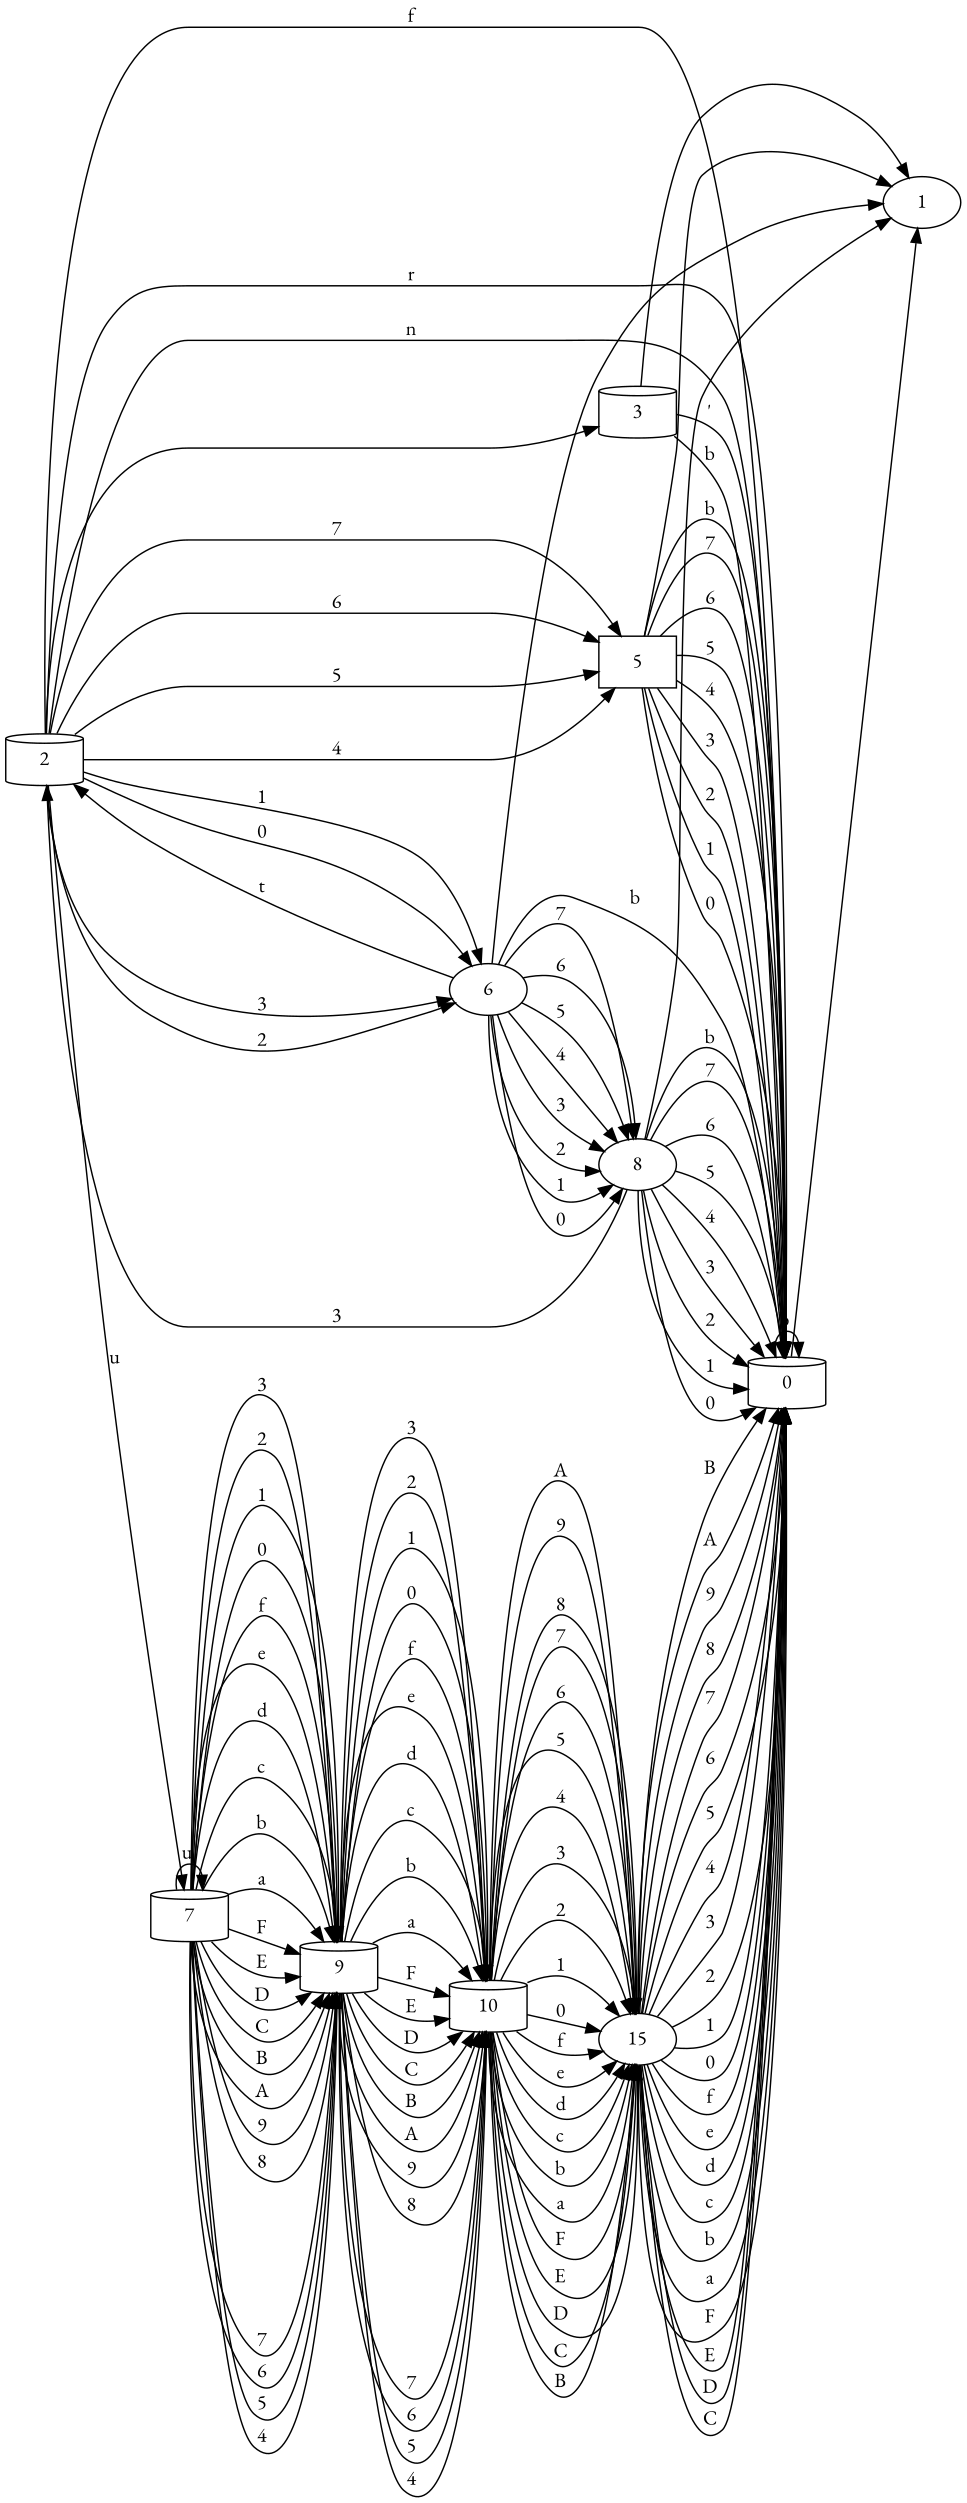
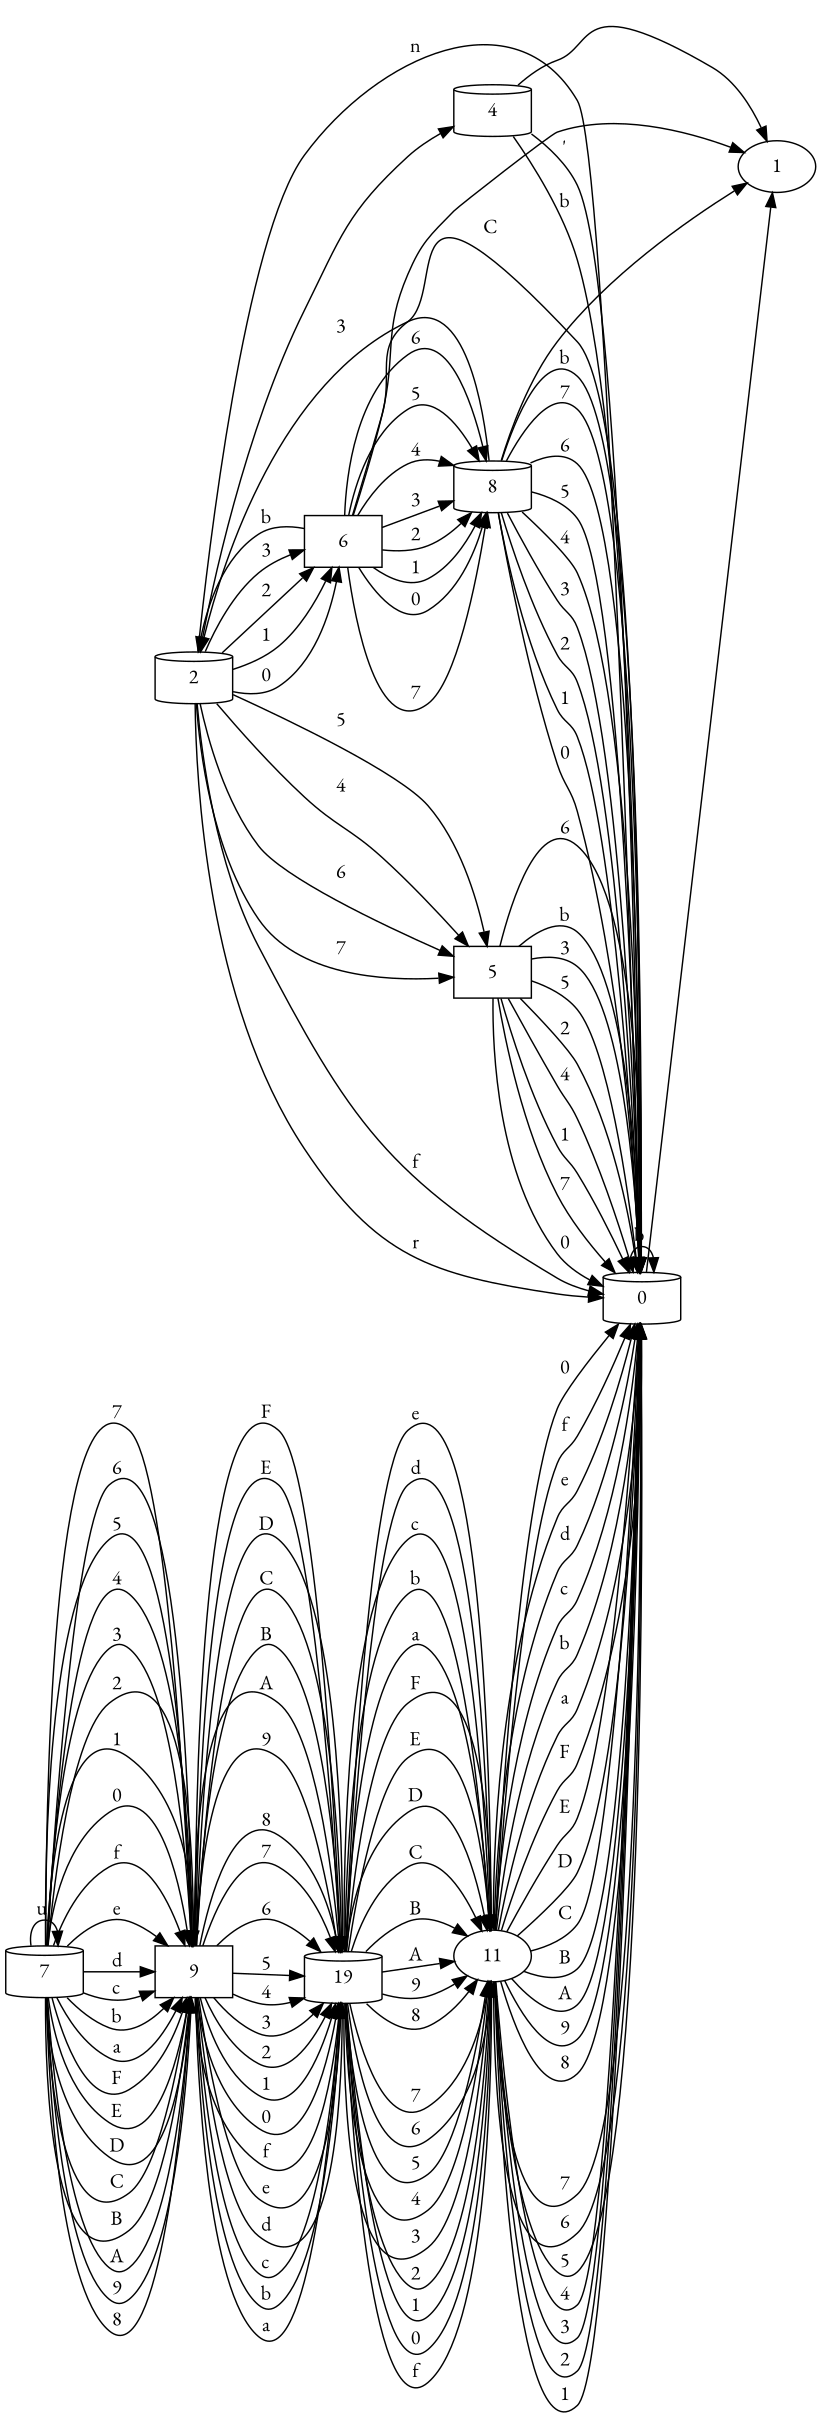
(682, 313) -> none
(638, 412) -> (493, 111)
(264, 887) -> (269, 518)
(638, 898) -> (493, 228)
(488, 989) -> (343, 541)
(638, 1165) -> (493, 487)
(105, 1332) -> none
(339, 1967) -> (194, 1972)
(488, 2006) -> (343, 1978)
(638, 2039) -> (493, 1956)
